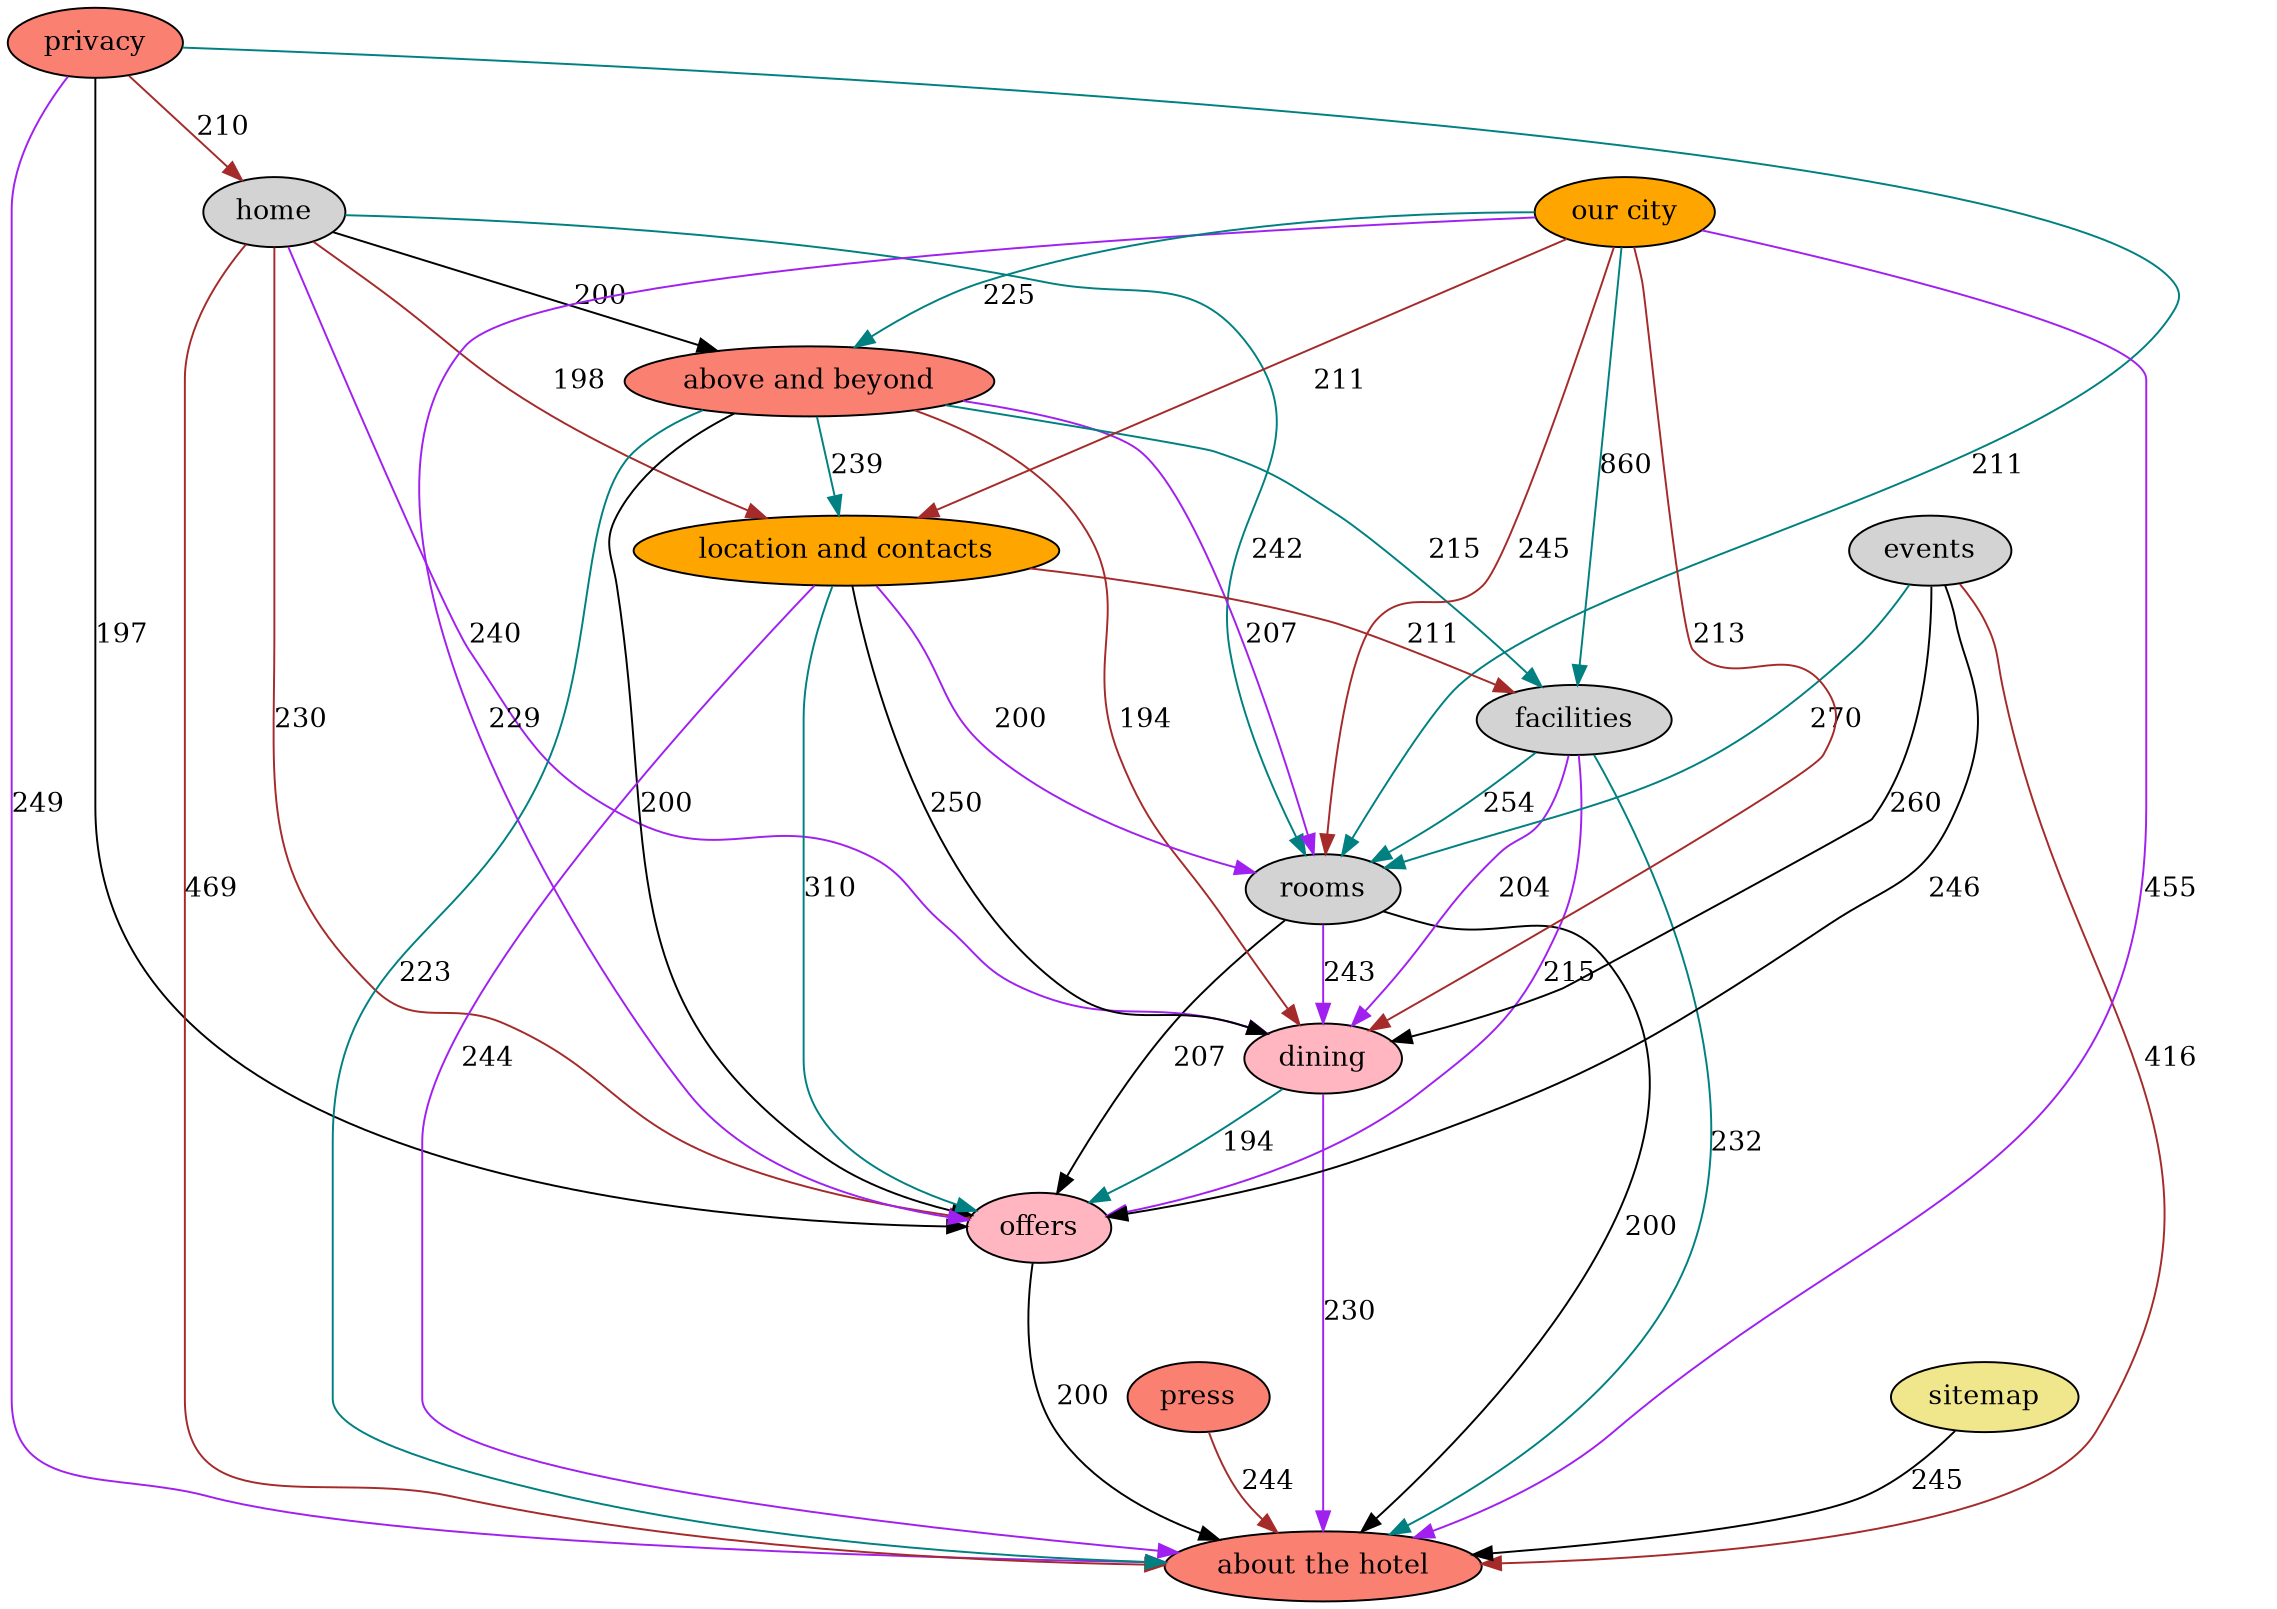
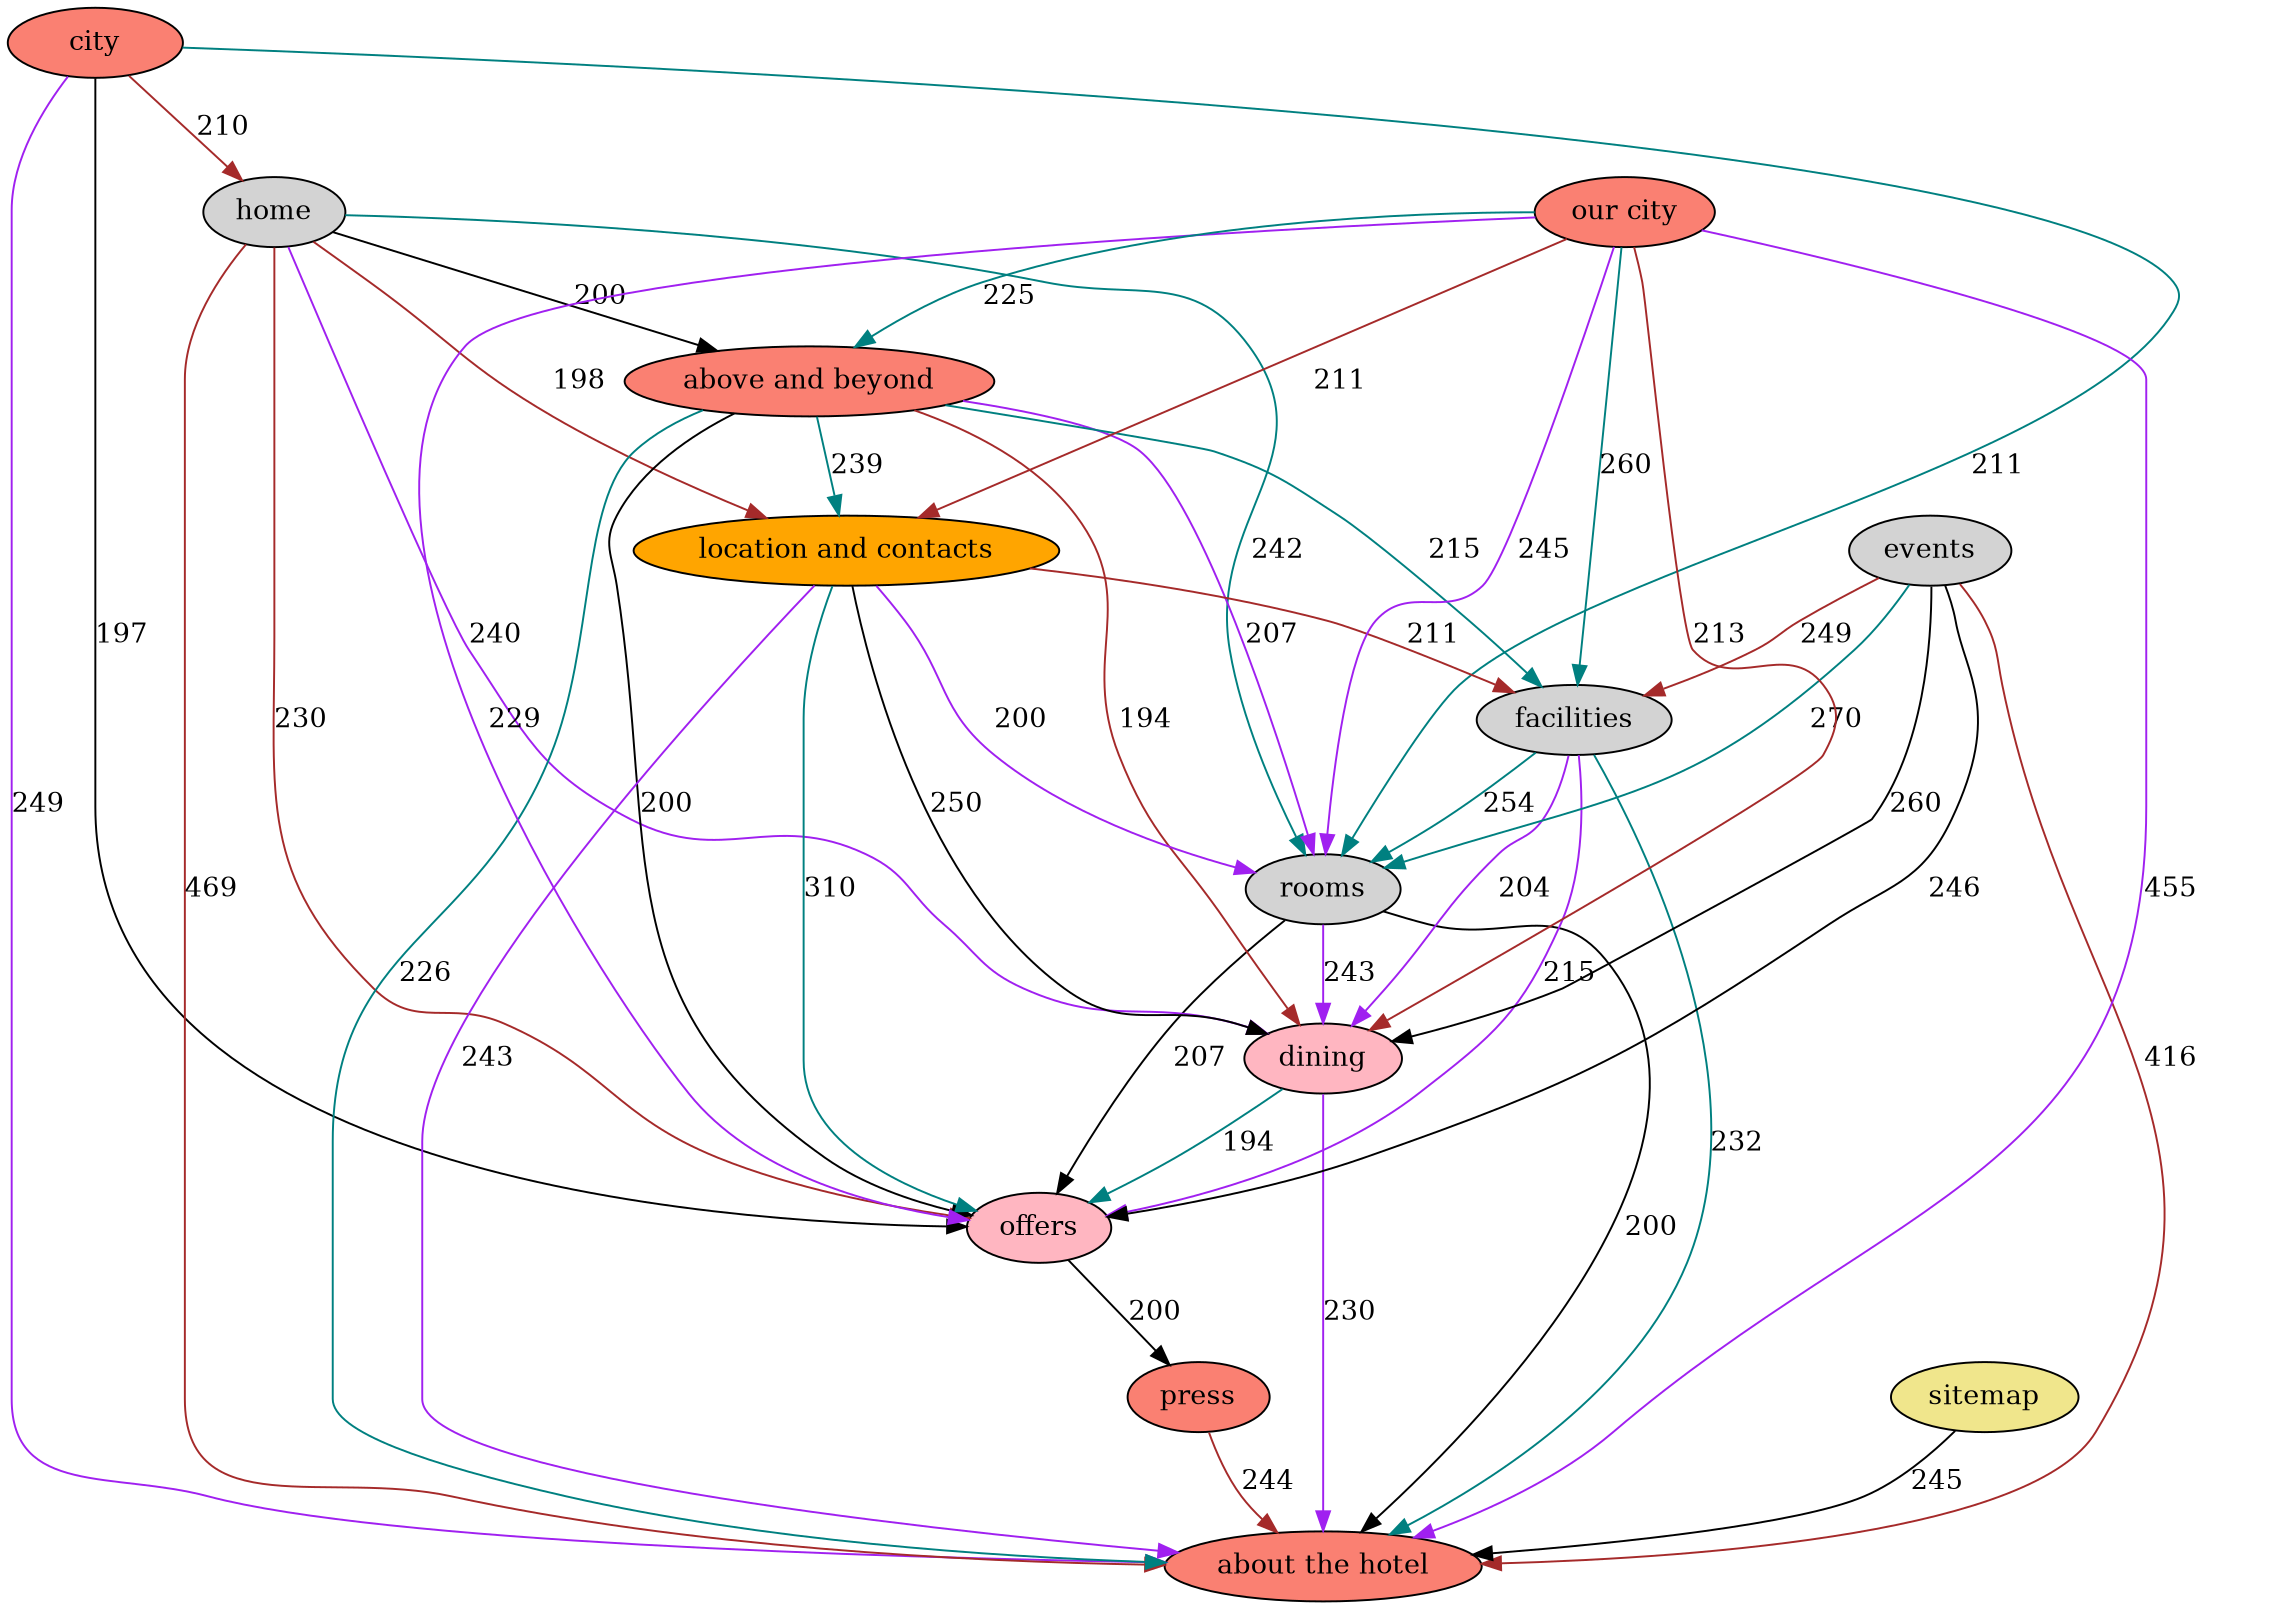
(95, 43) -> (95, 43)
(1625, 212) -> (1625, 212)
(1627, 466) -> (1627, 466)
(1490, 575) -> (1490, 575)
none -> (1774, 639)
(426, 974) -> (426, 974)
(488, 1059) -> (488, 1059)
(1058, 1434) -> (1112, 1305)
